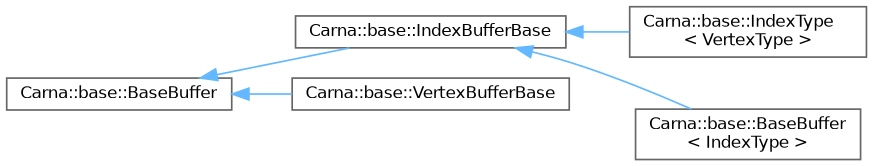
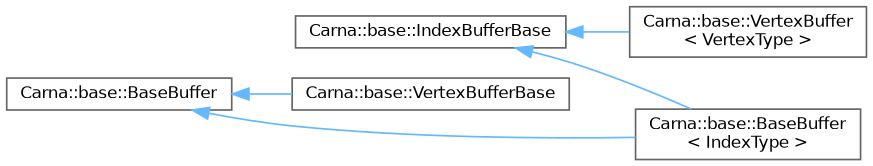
(748, 32) -> (748, 32)
(283, 61) -> (422, 135)
